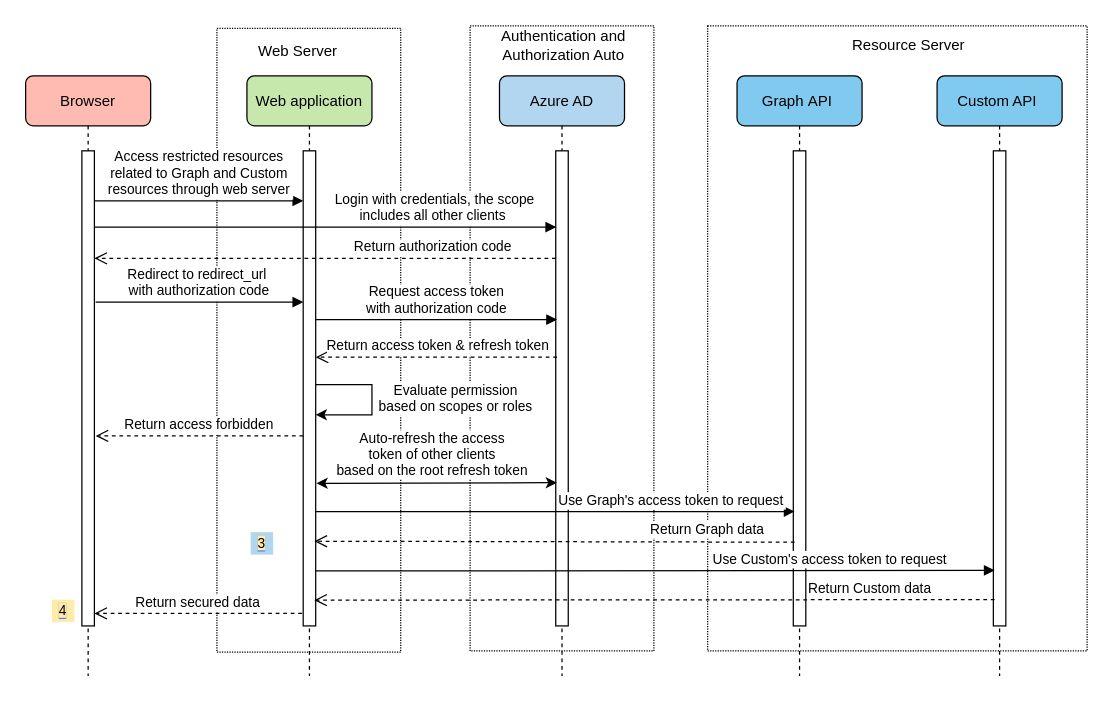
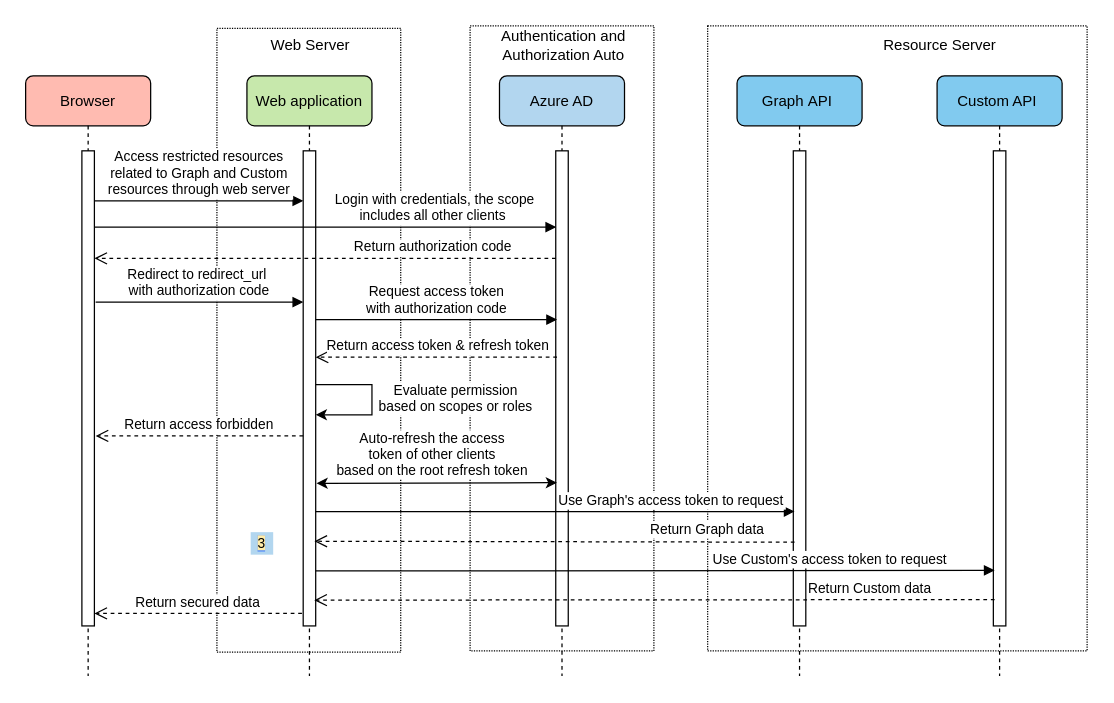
(909, 46) -> (940, 46)
(298, 52) -> (311, 46)
(63, 611) -> none
